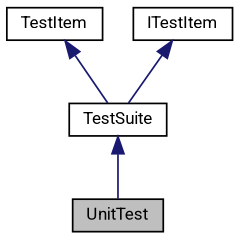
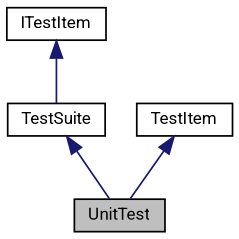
(91, 79) -> (147, 175)
